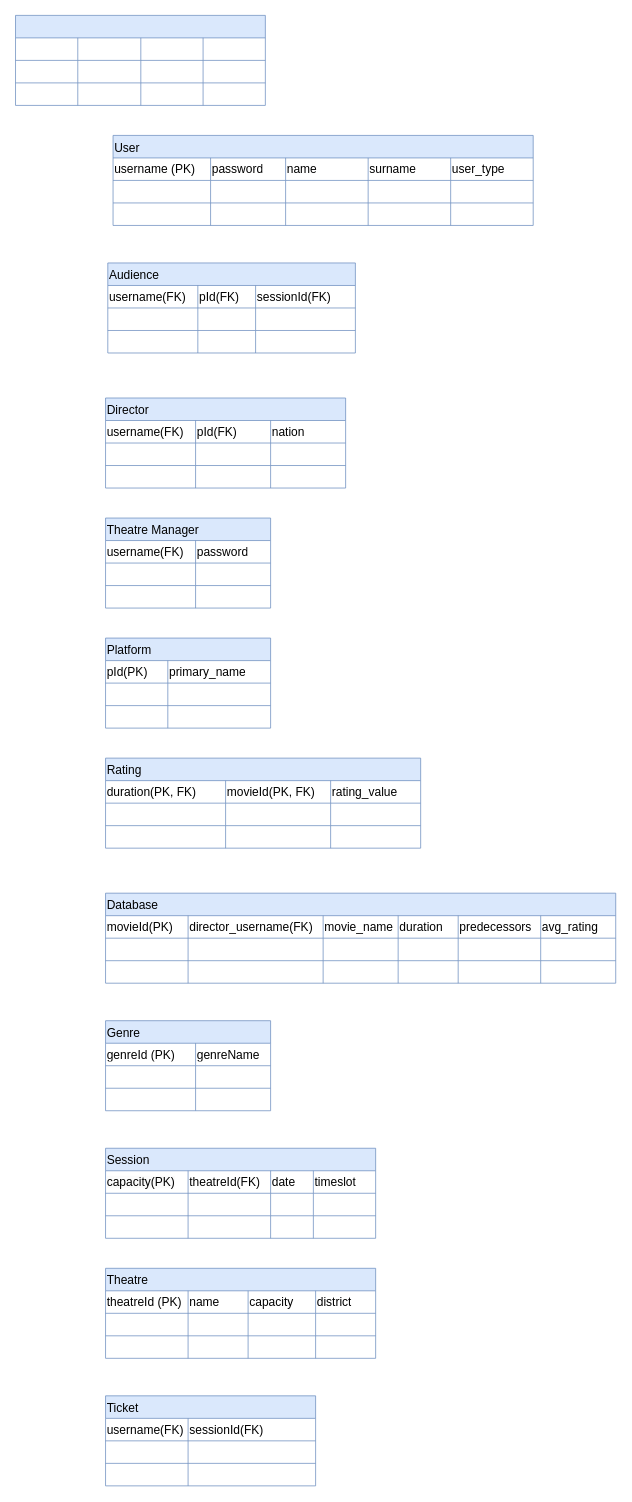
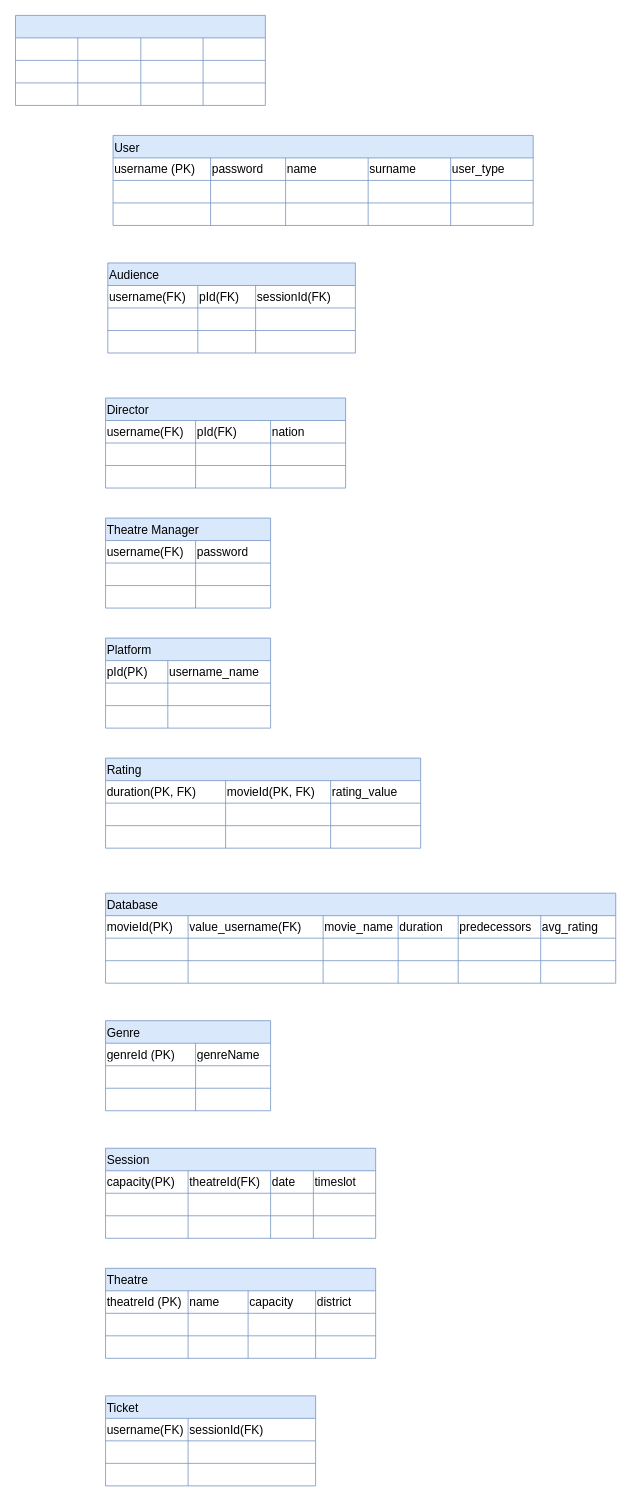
(208, 672) -> (213, 672)
(256, 927) -> (248, 927)
